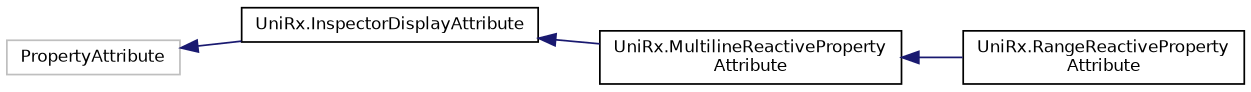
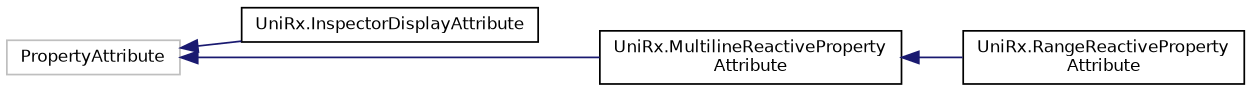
(578, 42) -> (399, 57)
